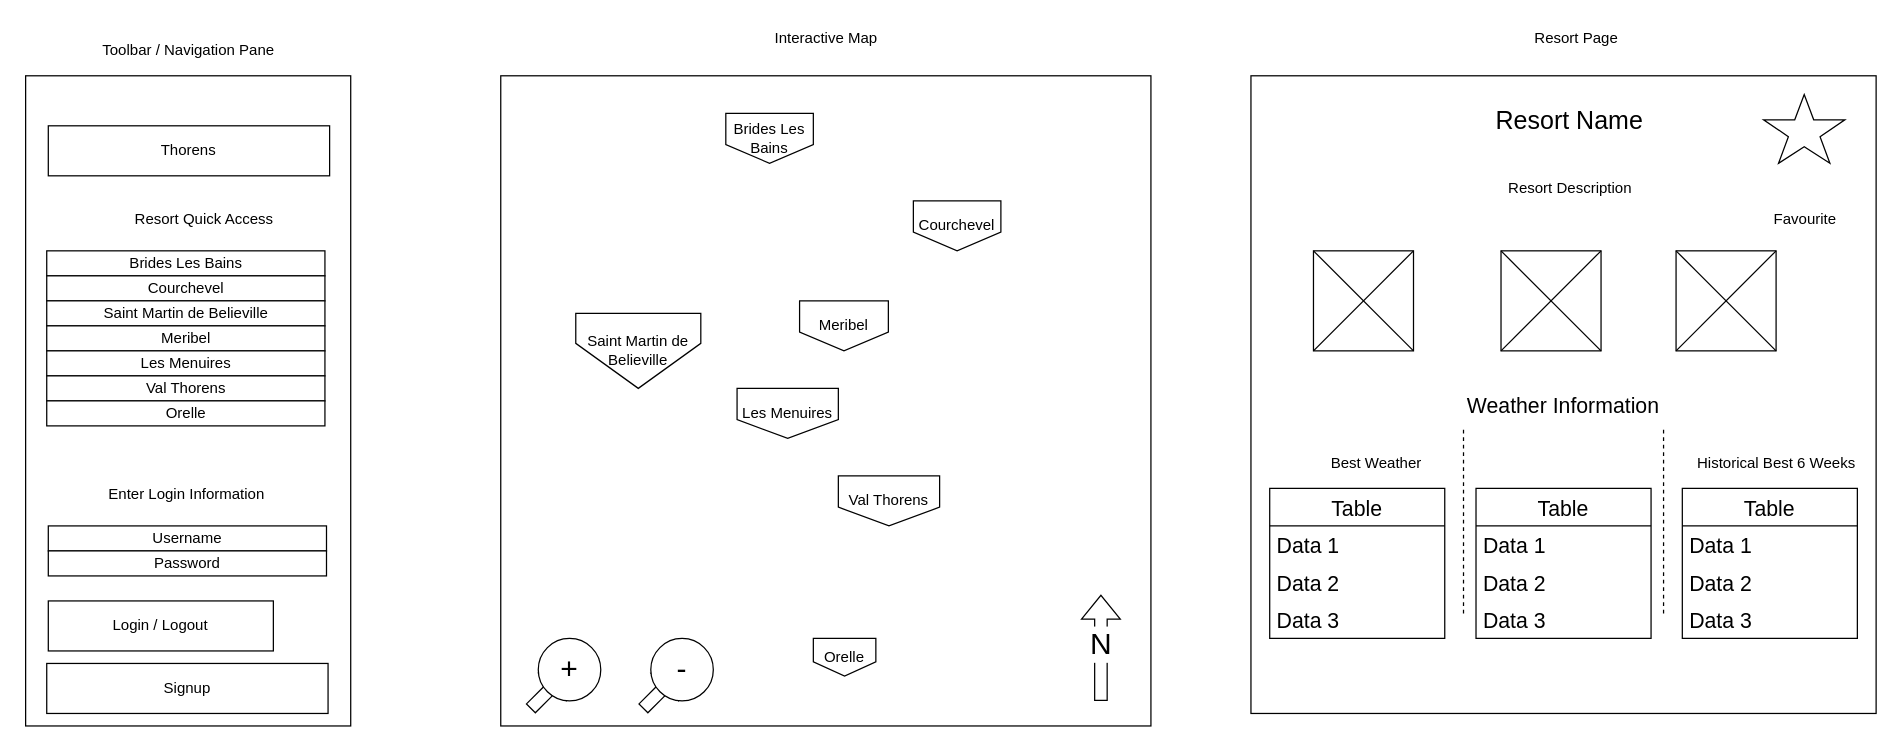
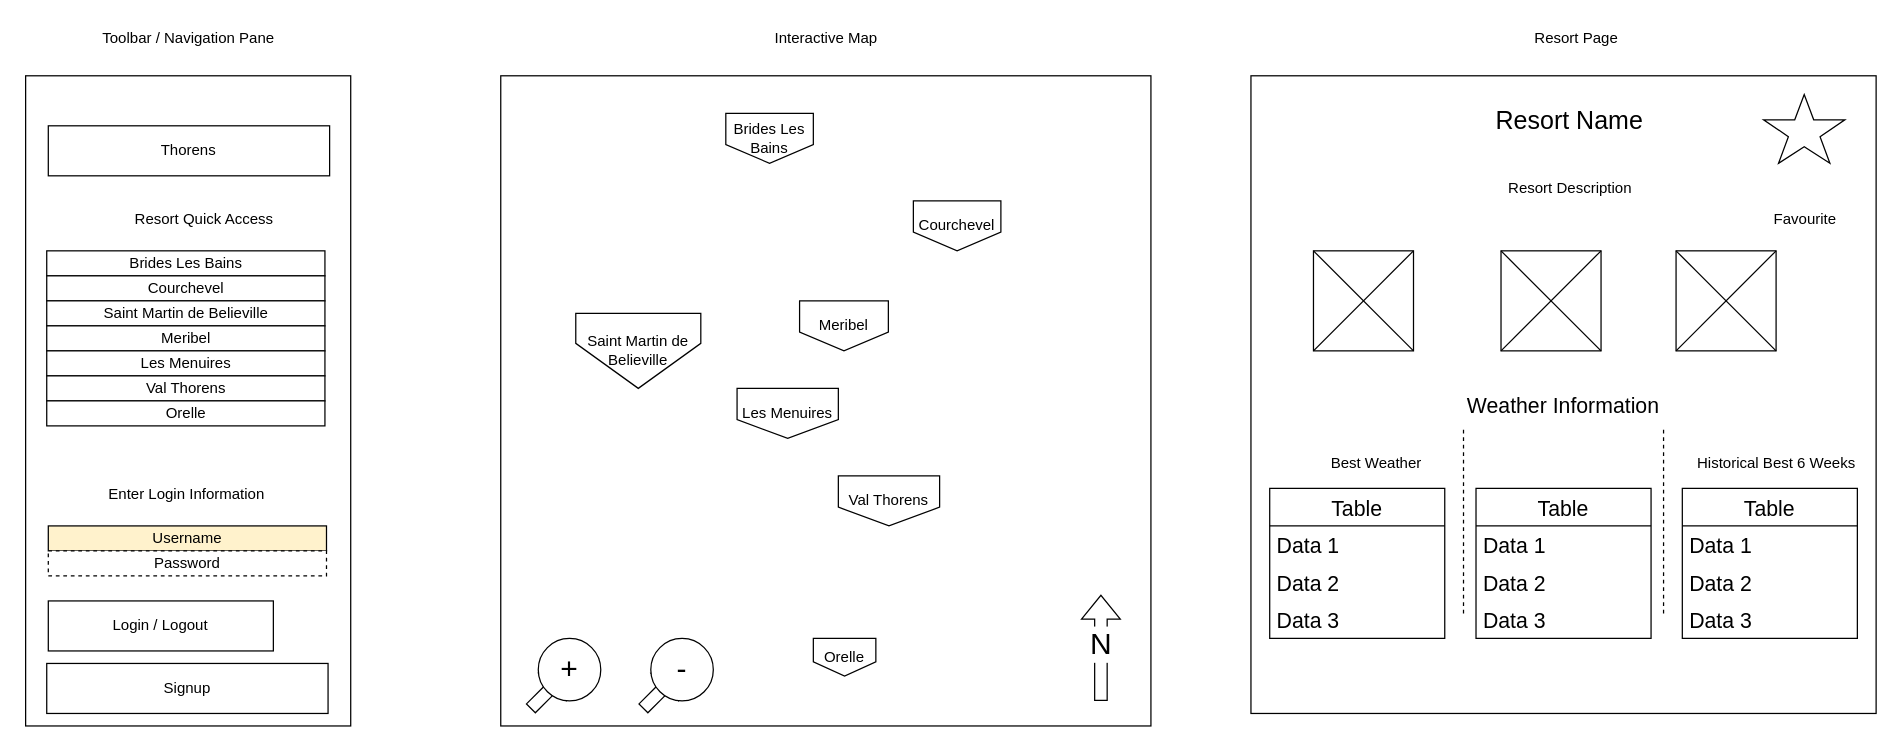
(188, 51) -> (188, 38)
(187, 538) -> (187, 538)
(187, 563) -> (187, 563)
